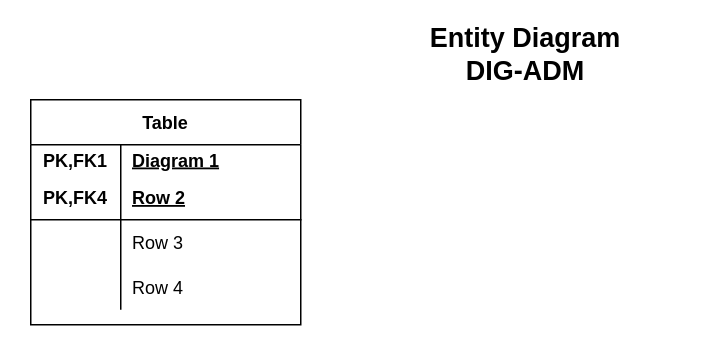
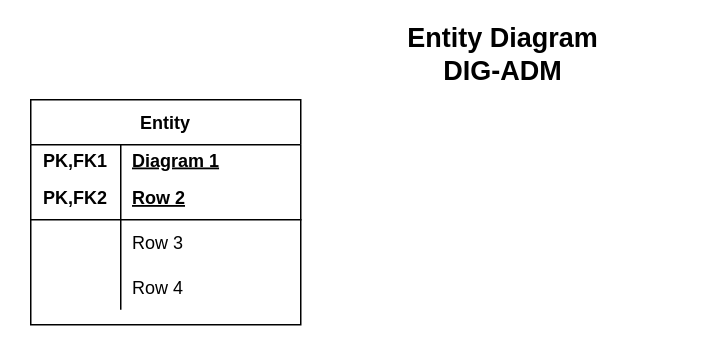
(526, 55) -> (503, 55)
(165, 123) -> (165, 123)
(75, 198) -> (75, 198)
